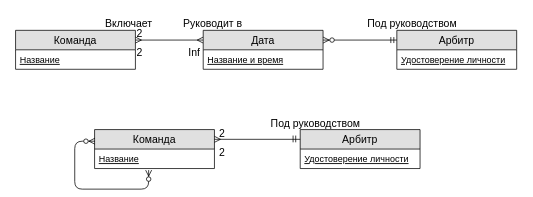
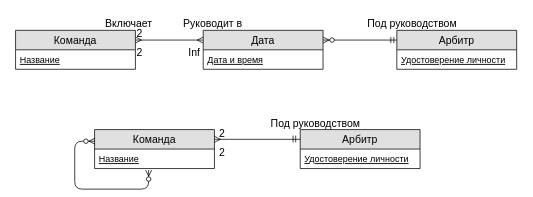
(245, 60) -> (235, 60)
